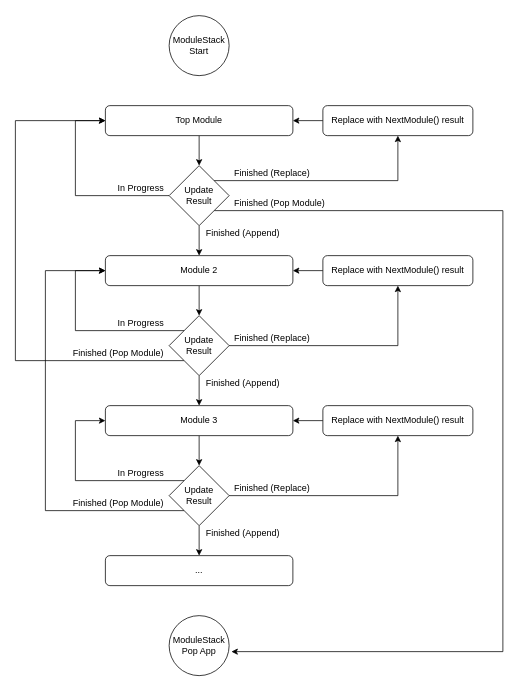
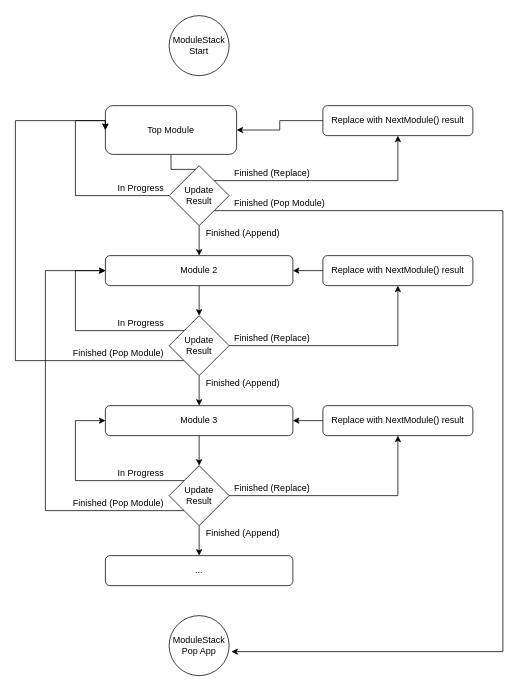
(199, 120) -> (171, 130)
